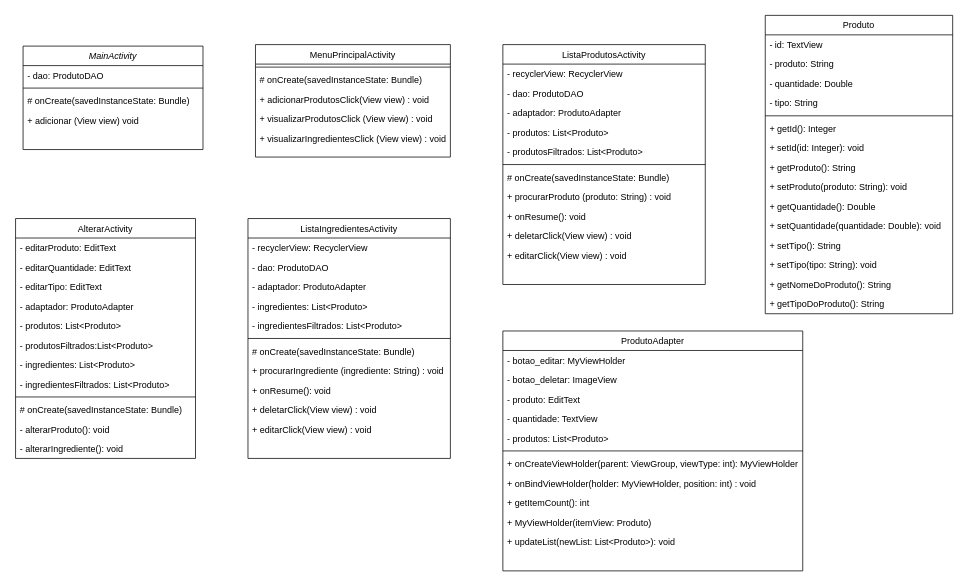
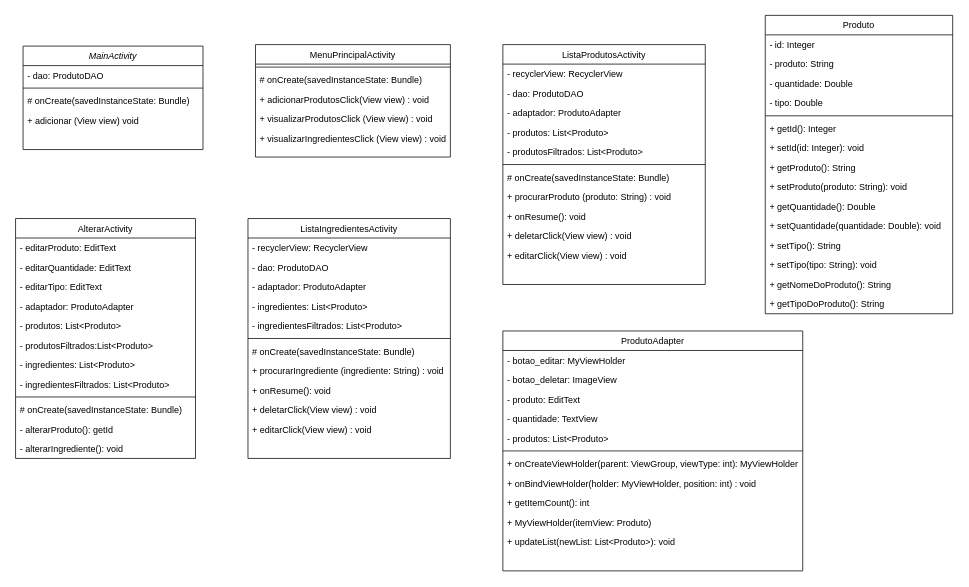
(799, 45) -> (798, 45)
(799, 104) -> (799, 104)
(74, 430) -> (78, 430)
